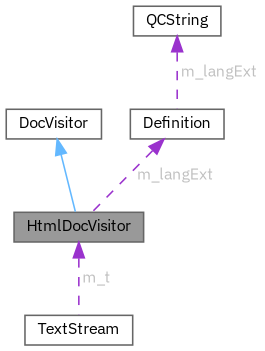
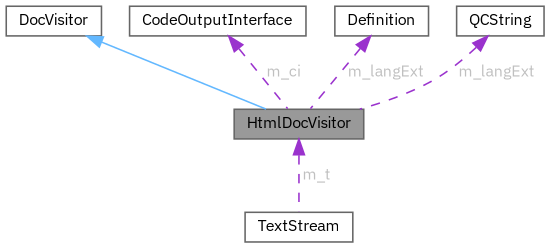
none -> (218, 21)
(177, 80) -> (422, 86)
